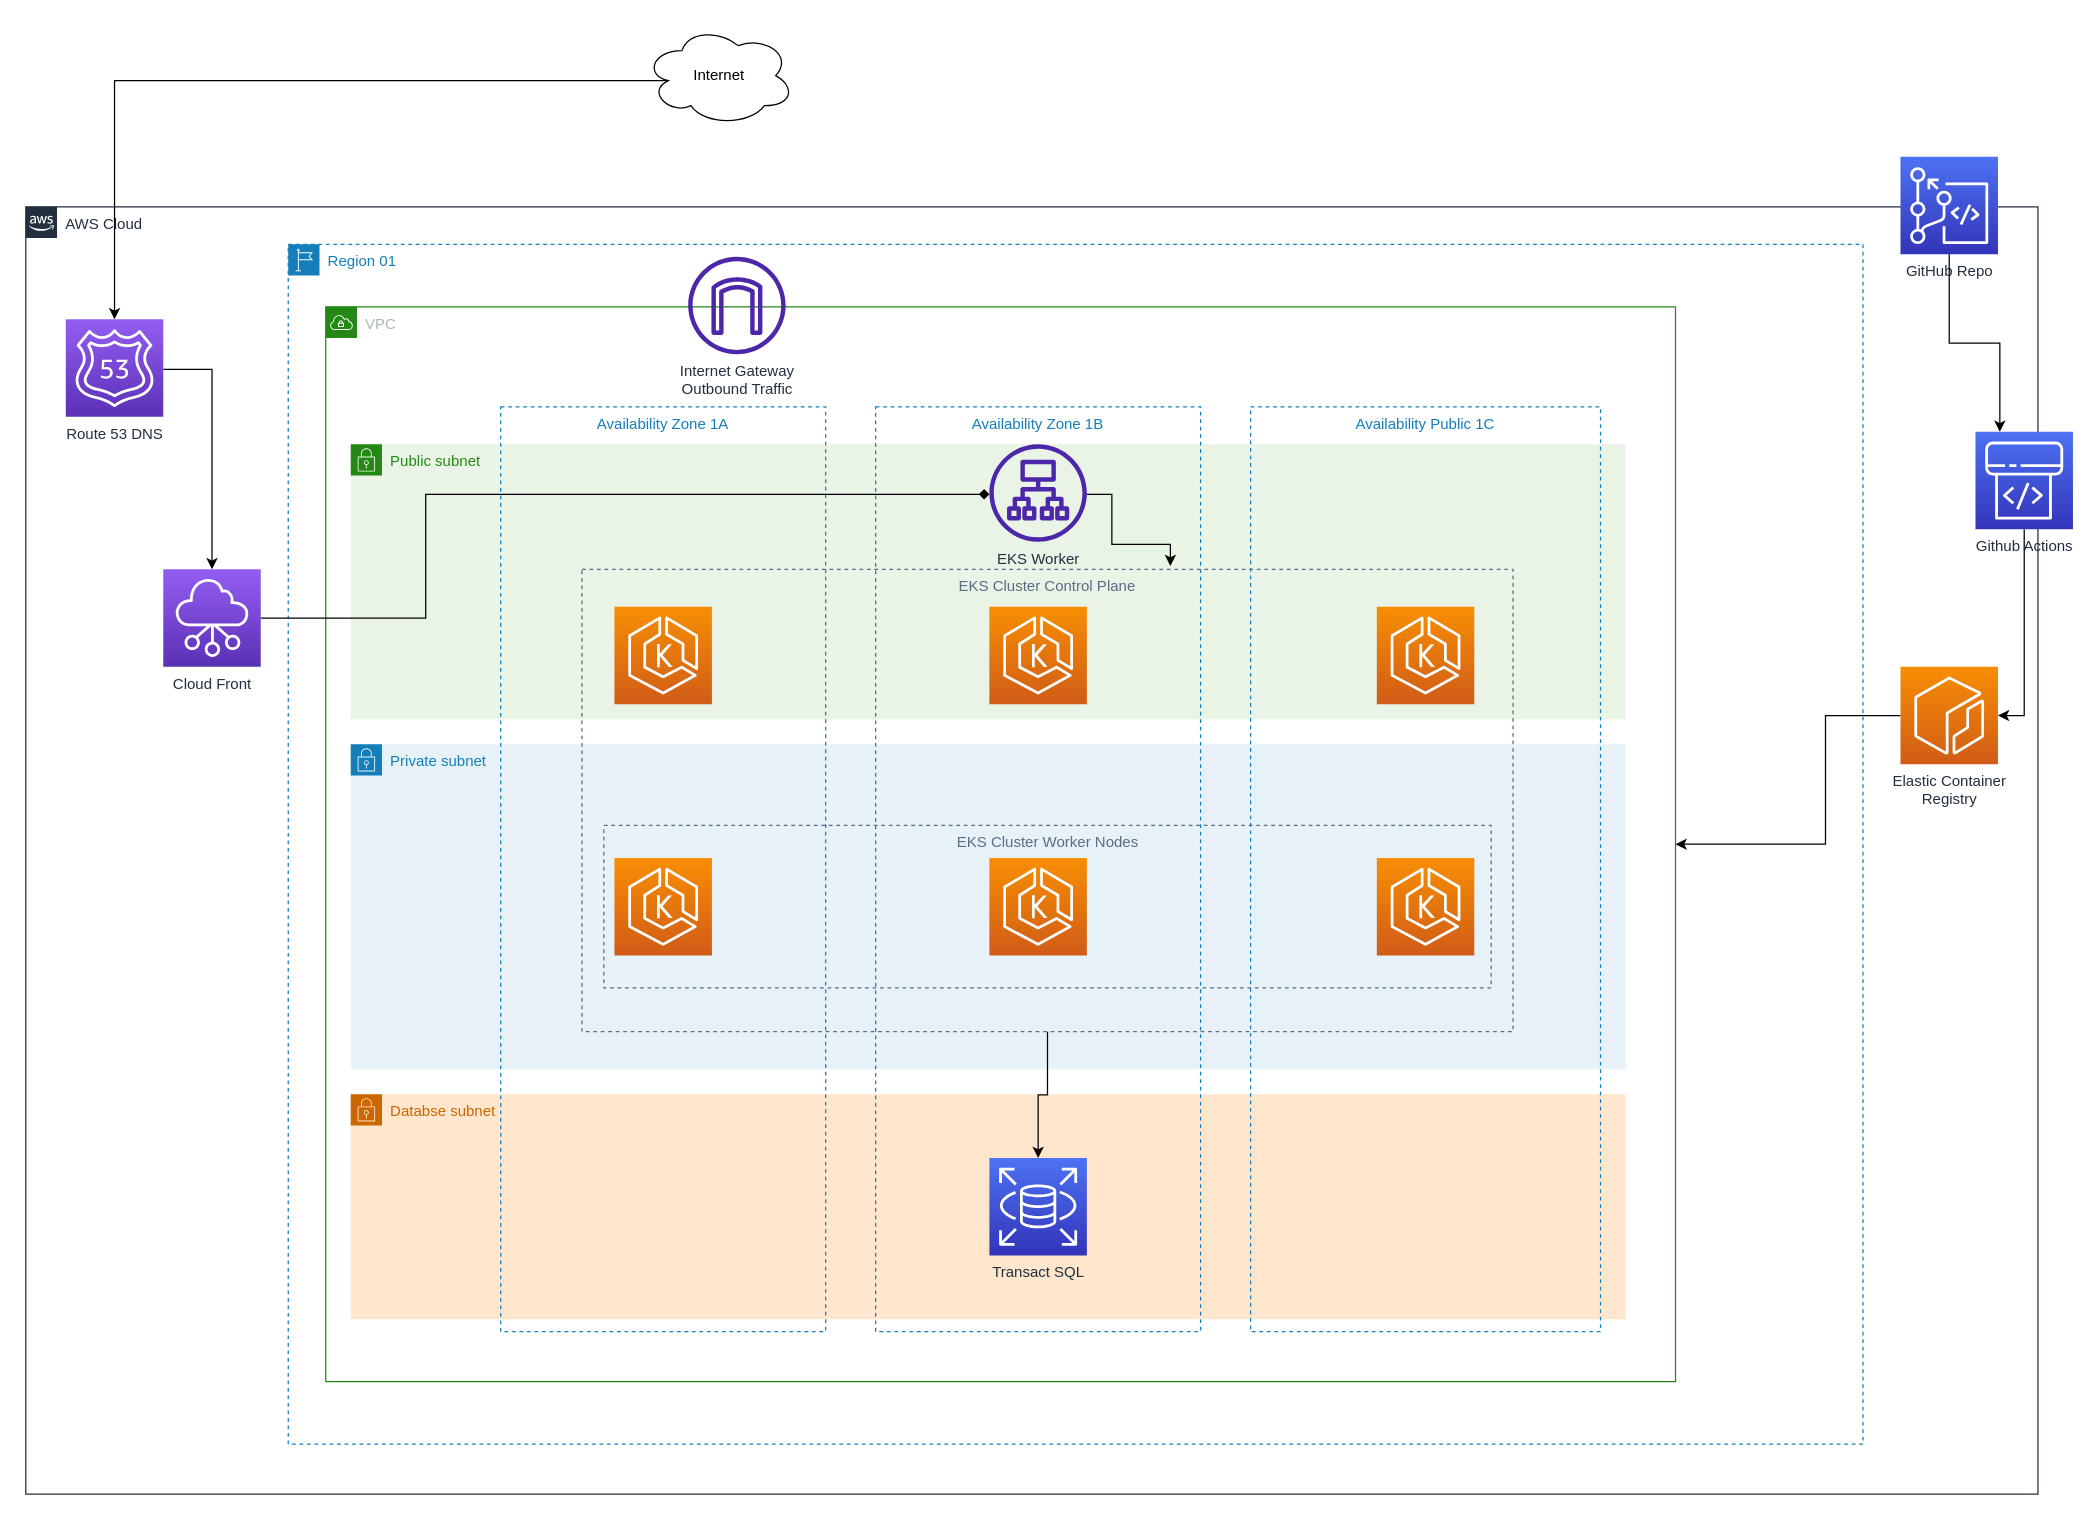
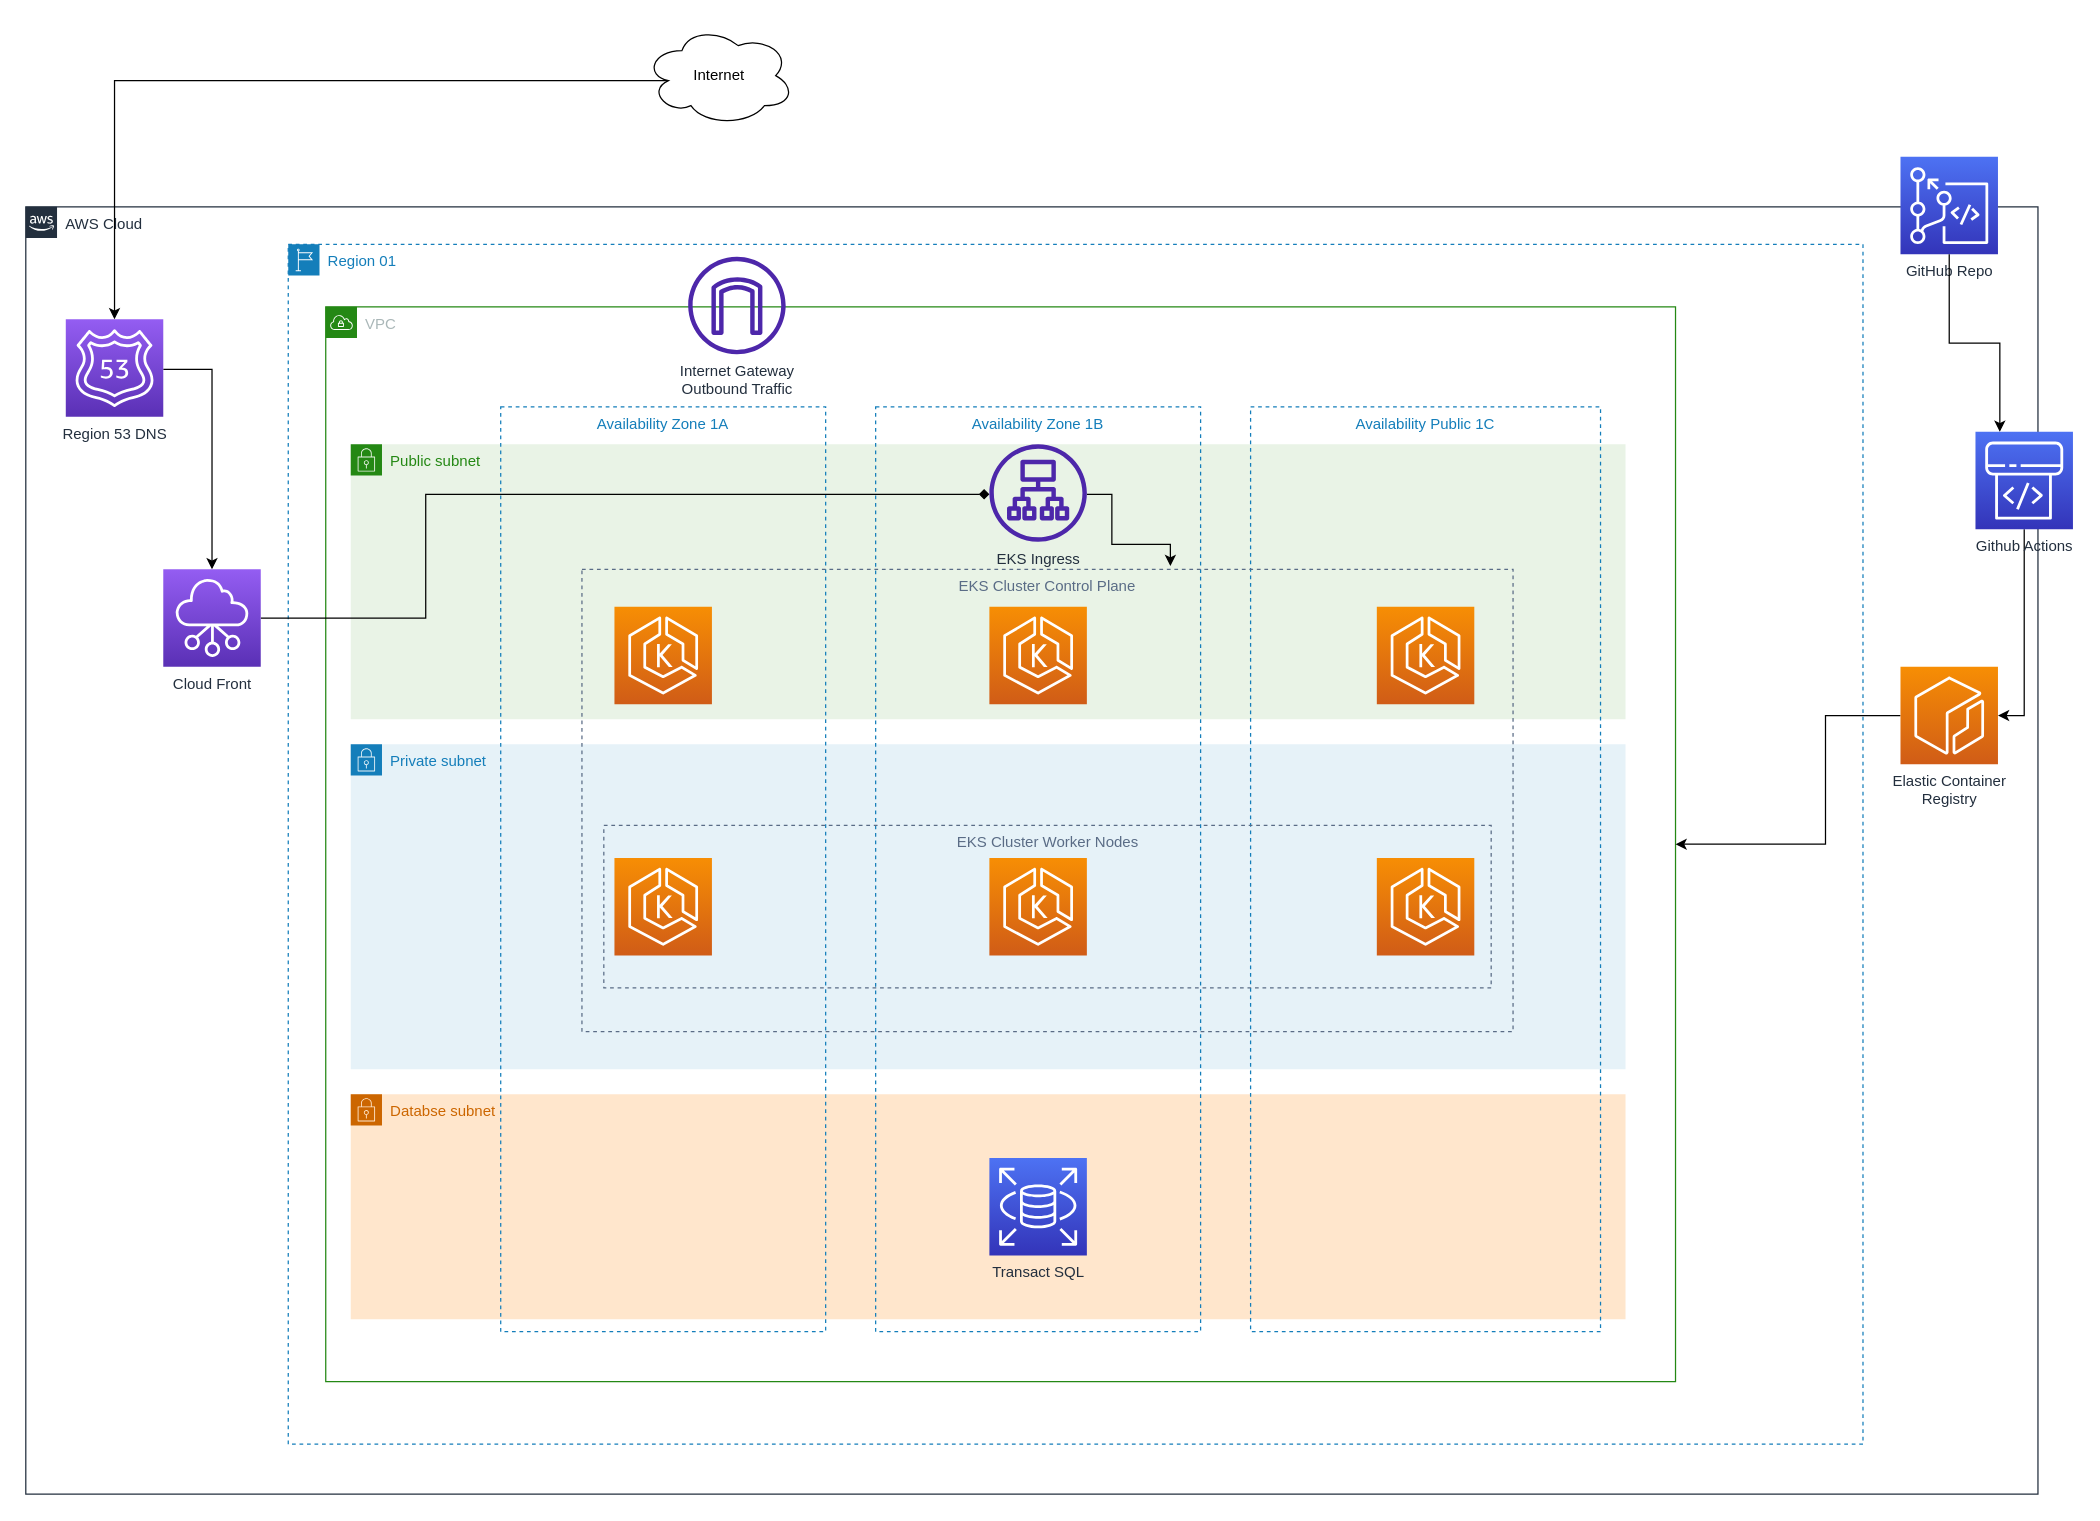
(115, 435) -> (115, 435)
(1039, 560) -> (1039, 560)
(1048, 1095) -> none
